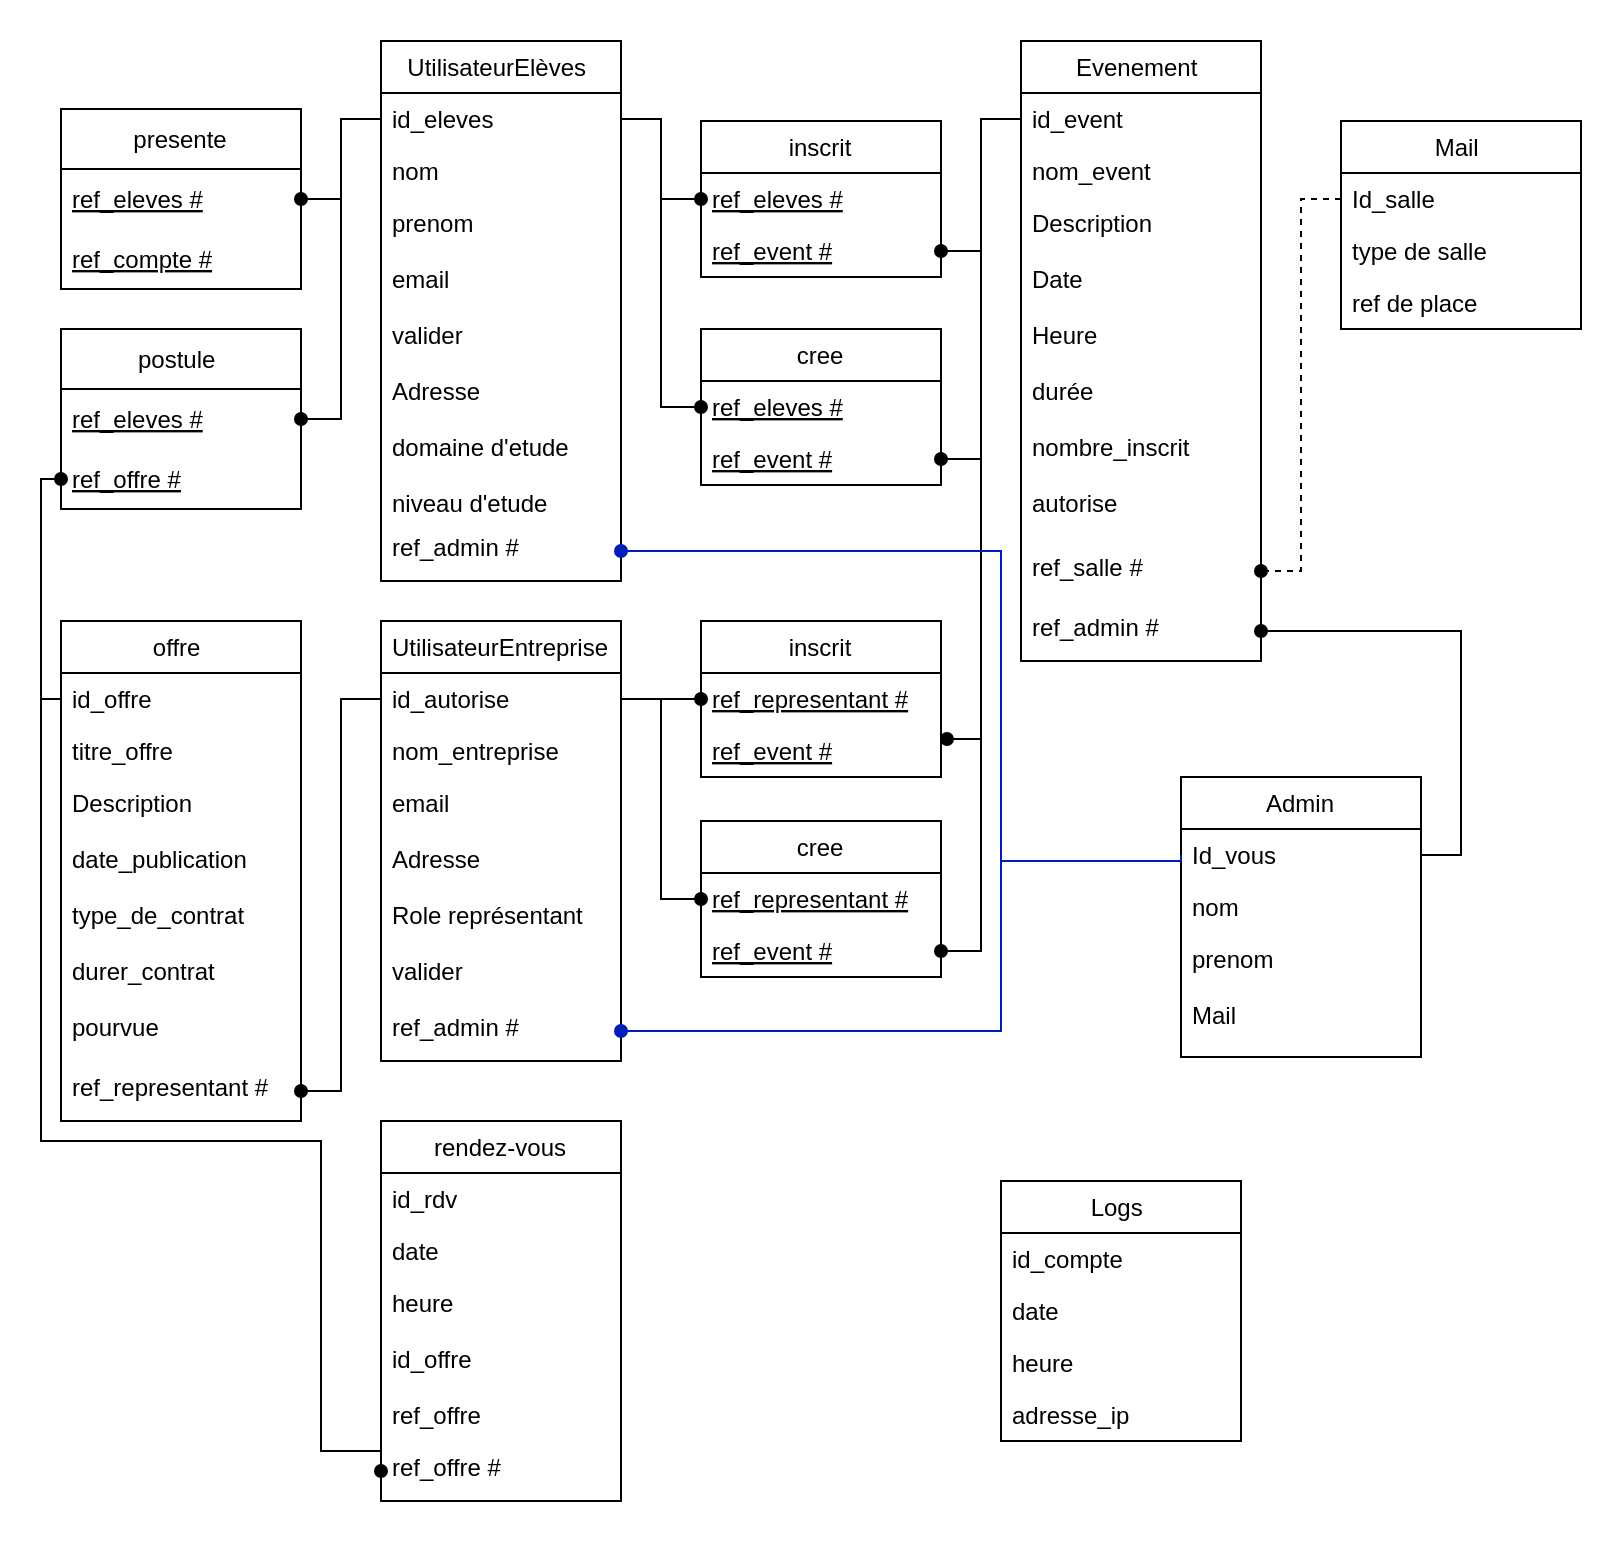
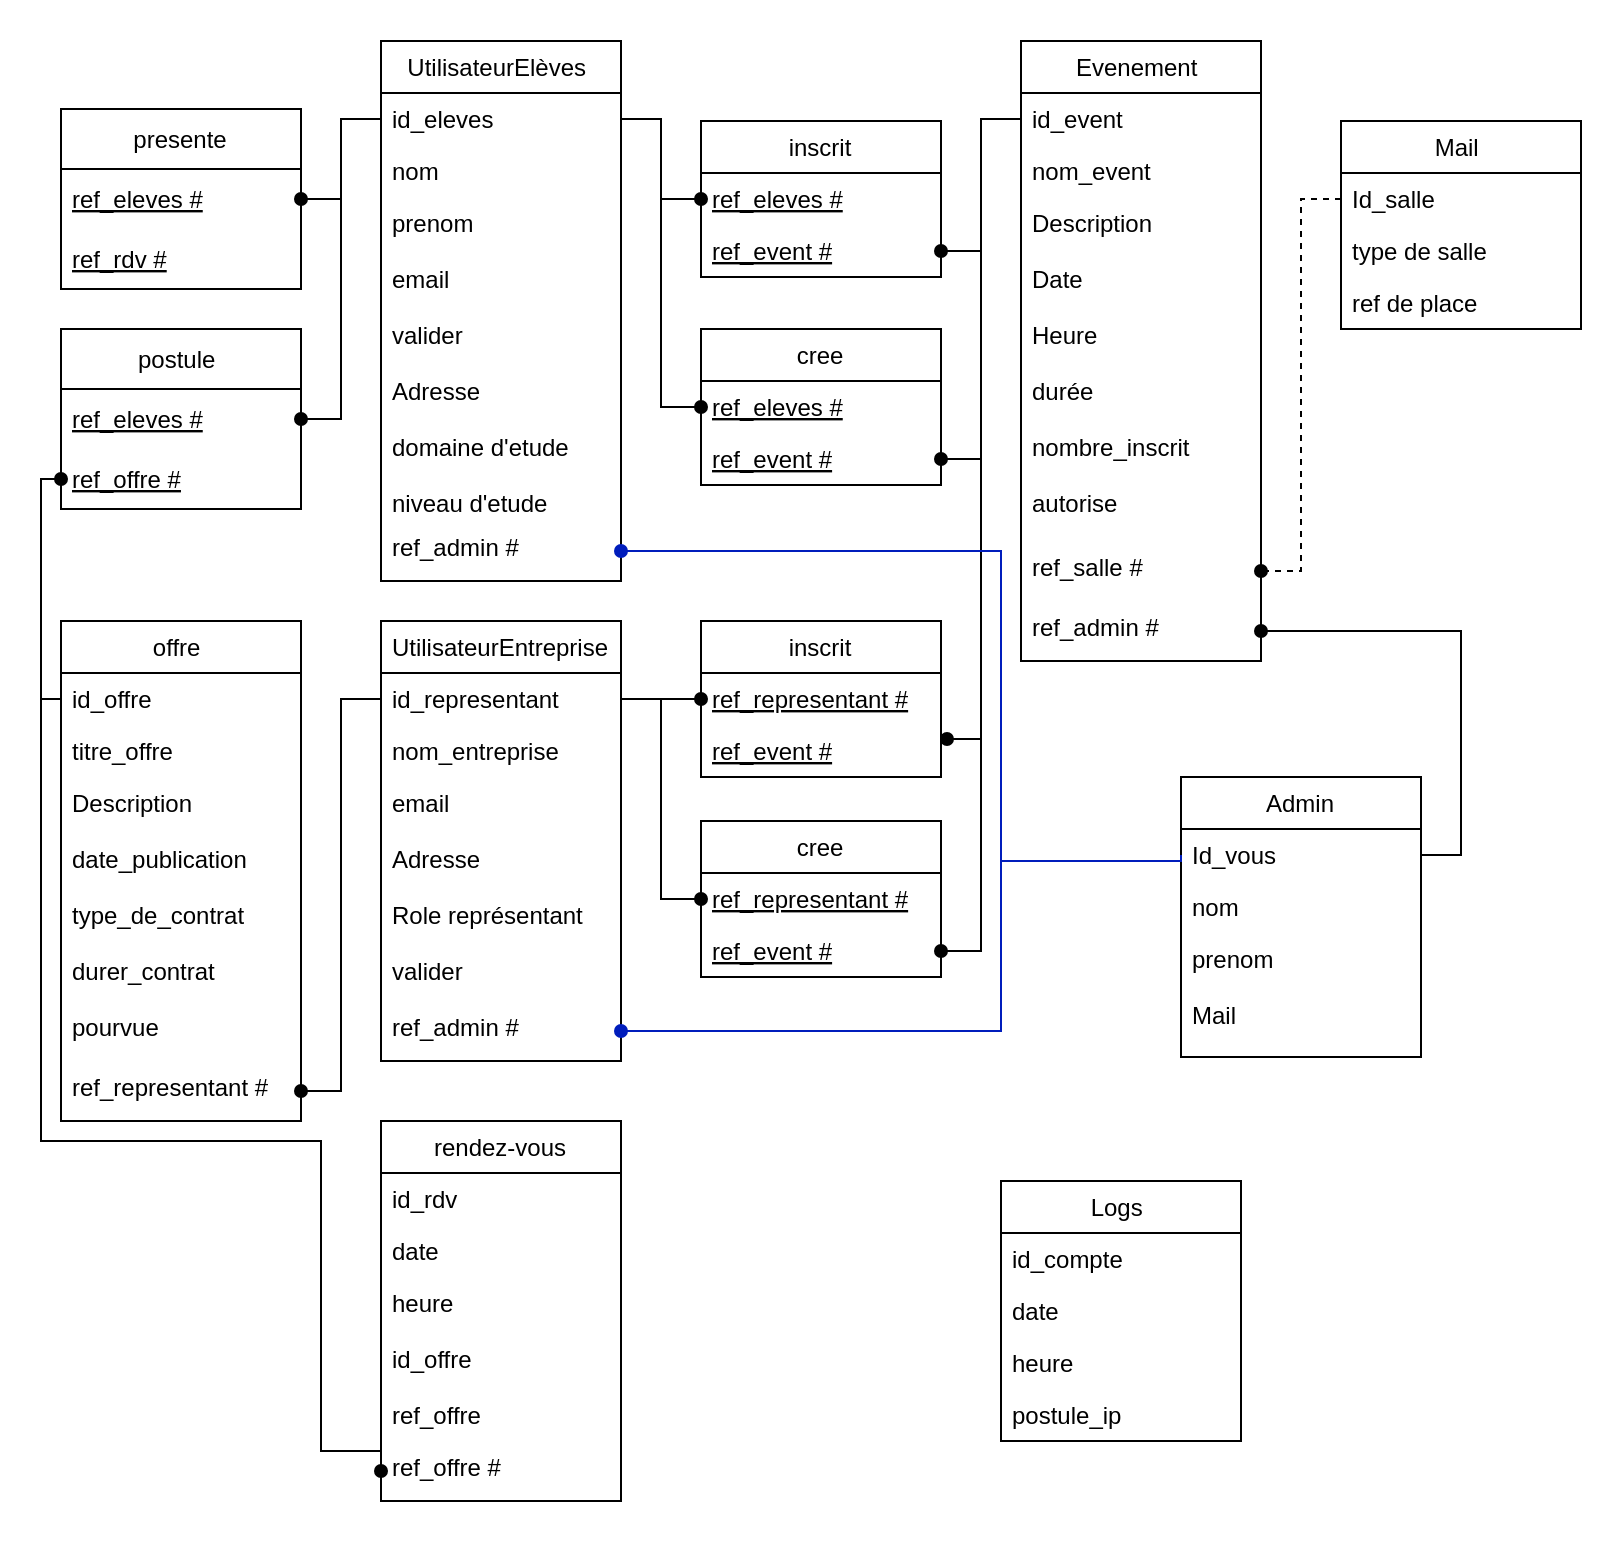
(150, 260) -> (129, 260)
(460, 700) -> (490, 700)
(1076, 1416) -> (1073, 1416)
